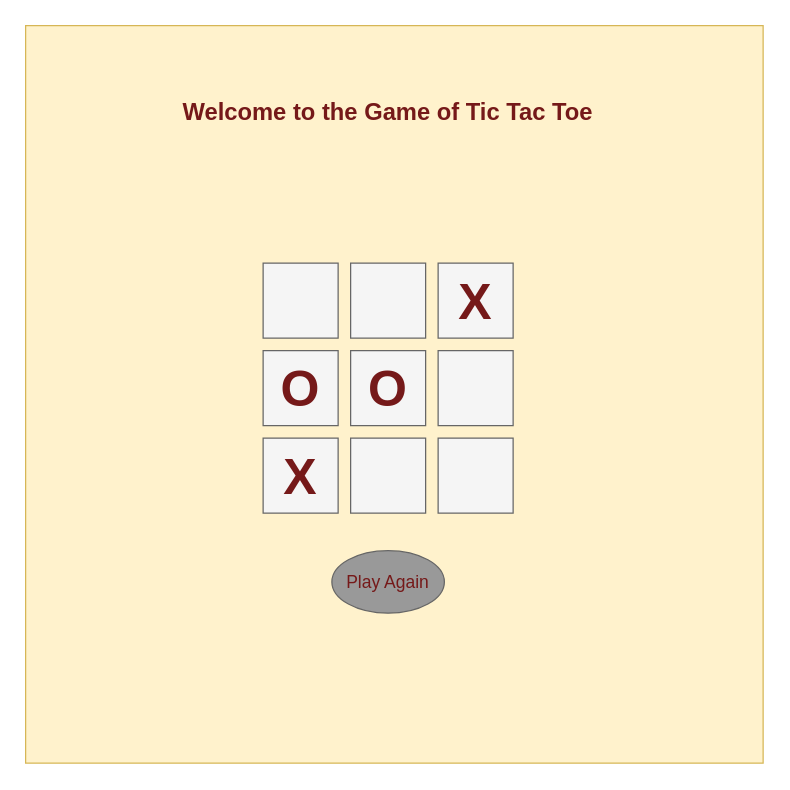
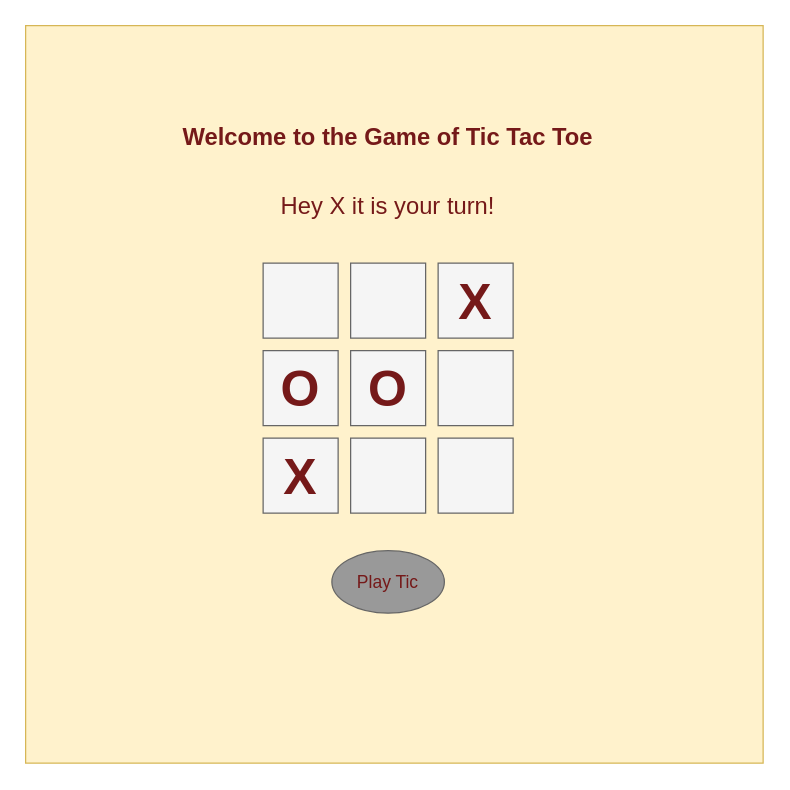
(388, 113) -> (388, 138)
none -> (388, 207)
(388, 582) -> (388, 582)
